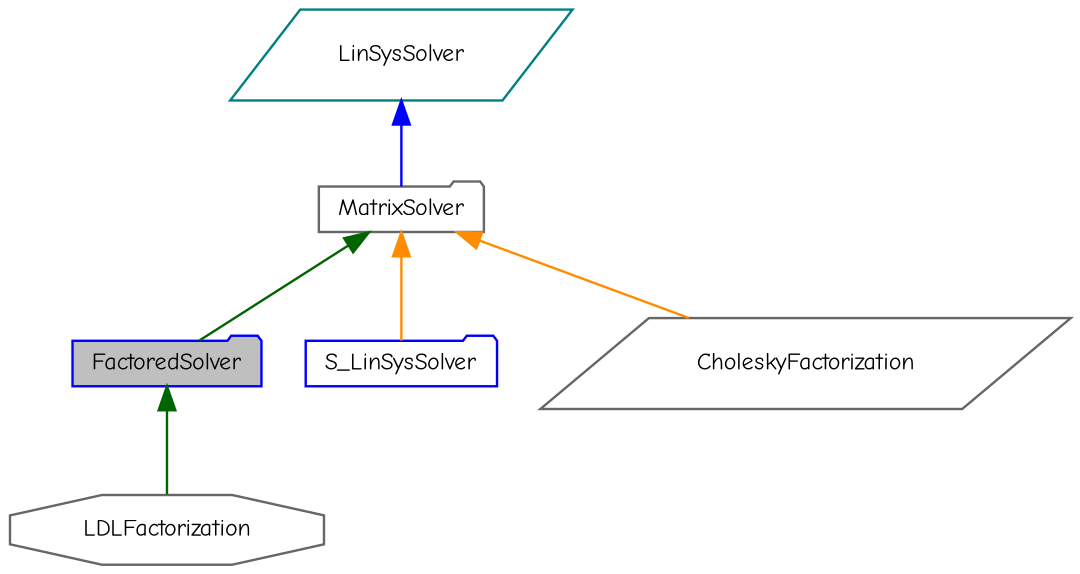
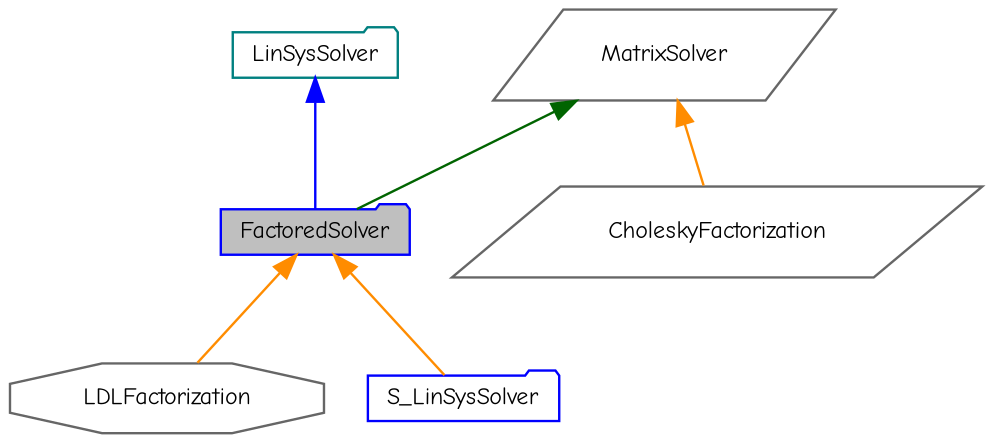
(401, 55) -> (315, 55)
(401, 156) -> (315, 156)
(401, 209) -> (664, 55)
(401, 299) -> (398, 324)
(167, 453) -> (239, 318)
